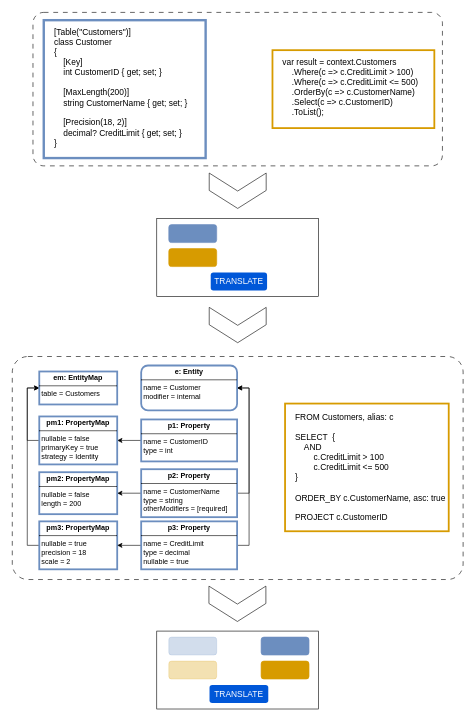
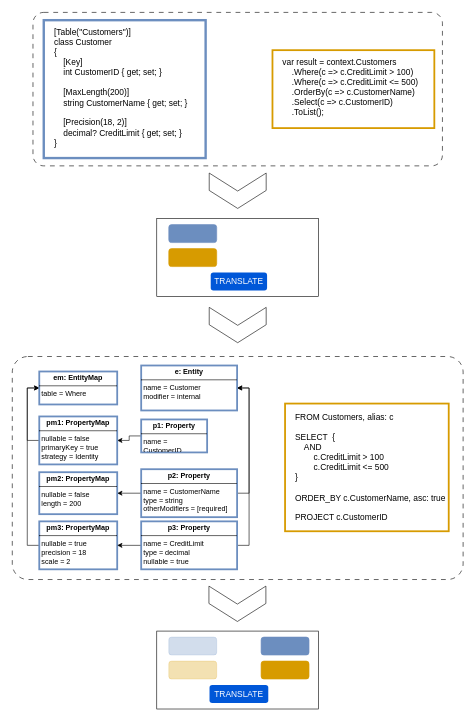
(71, 380) -> (63, 380)
(189, 388) -> (189, 388)
(189, 441) -> (174, 436)
